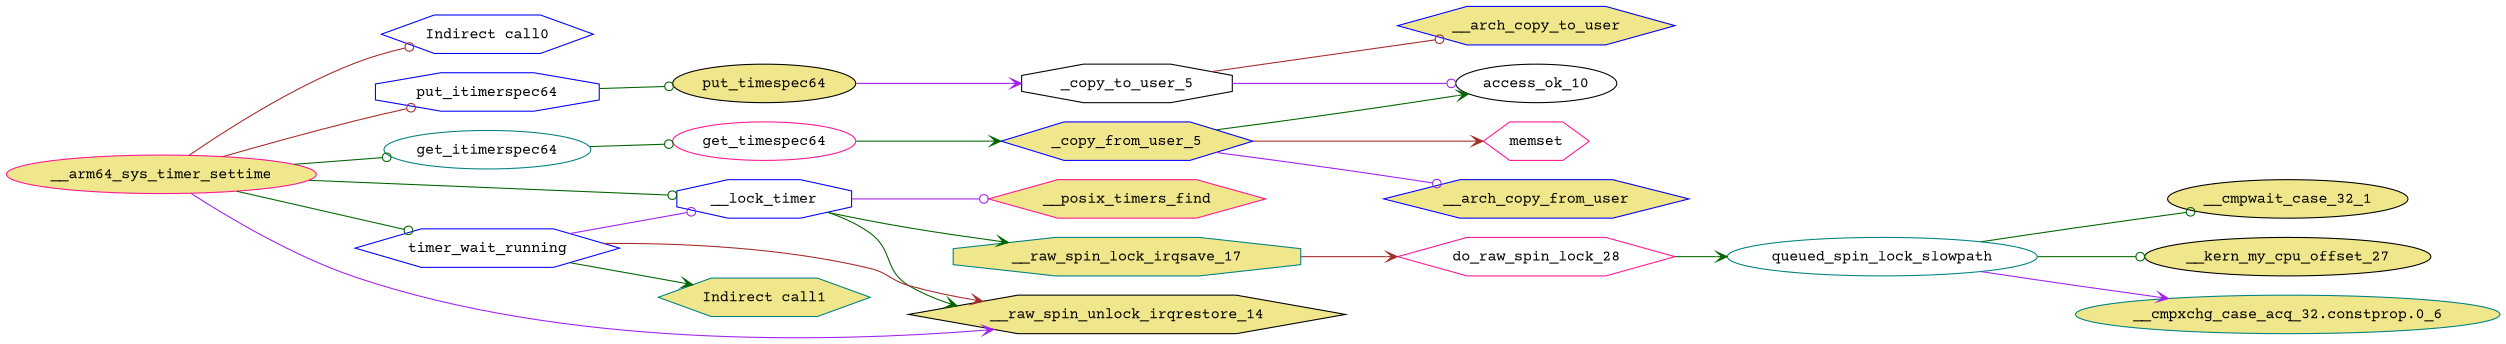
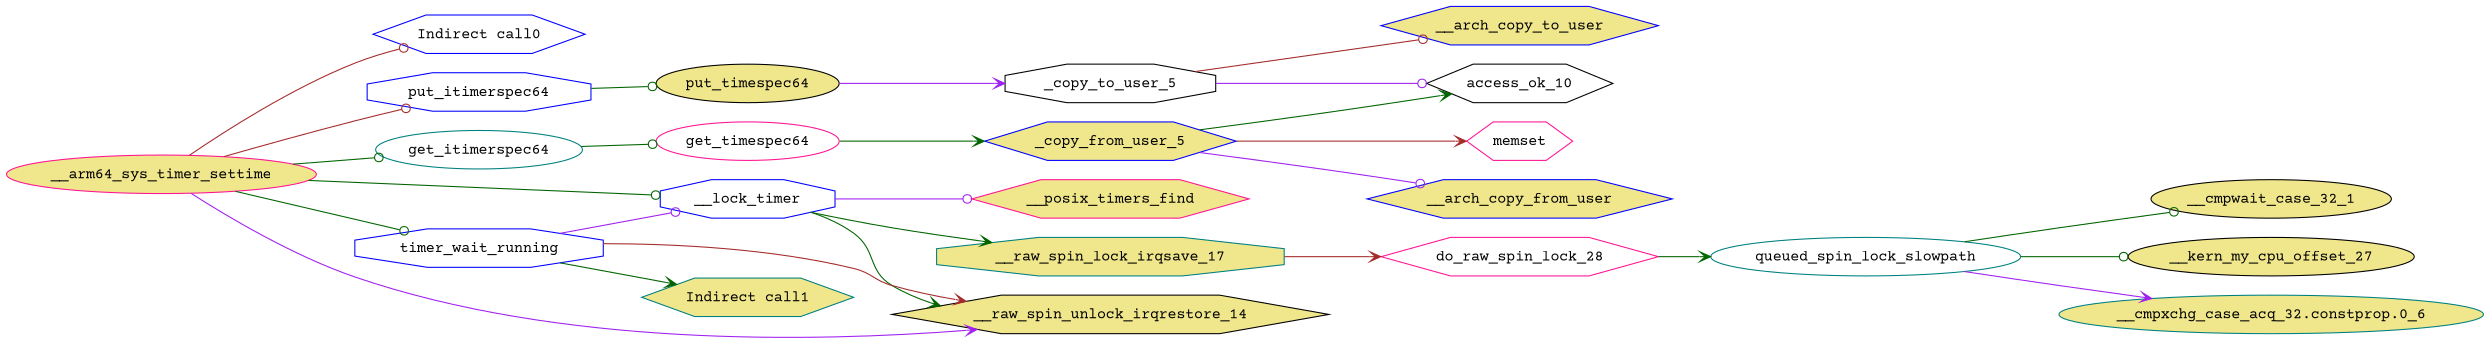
(1536, 83) -> (1520, 83)
(487, 248) -> (479, 248)
